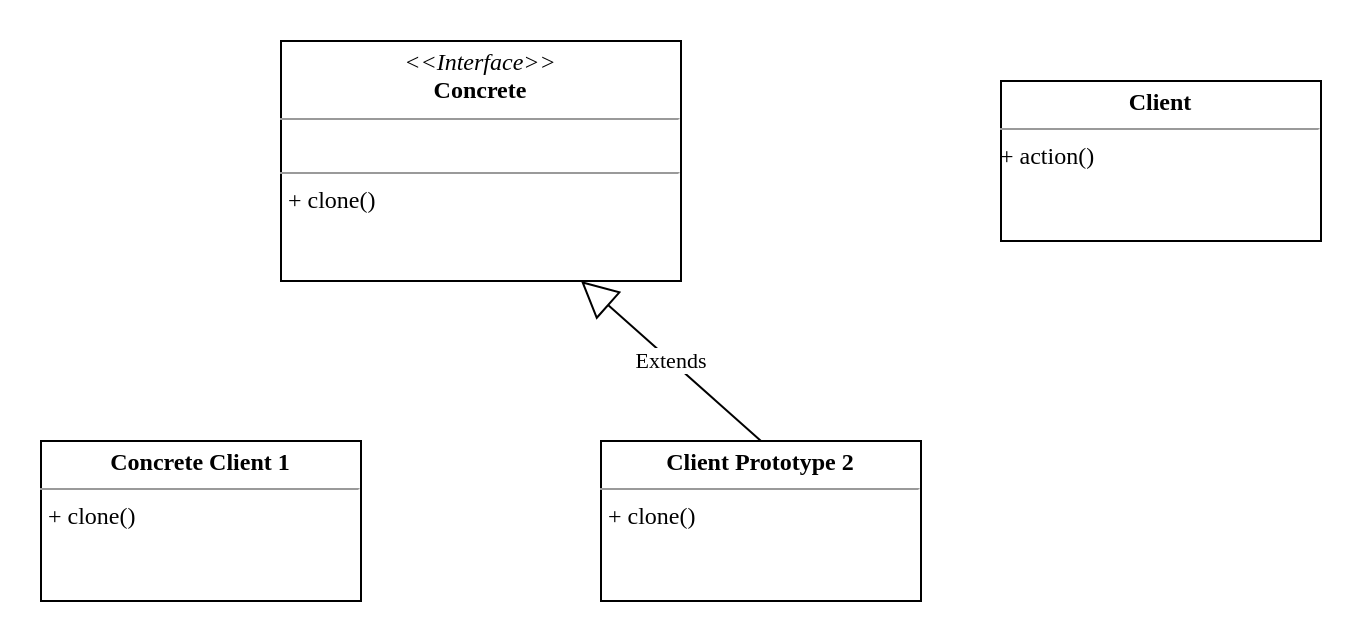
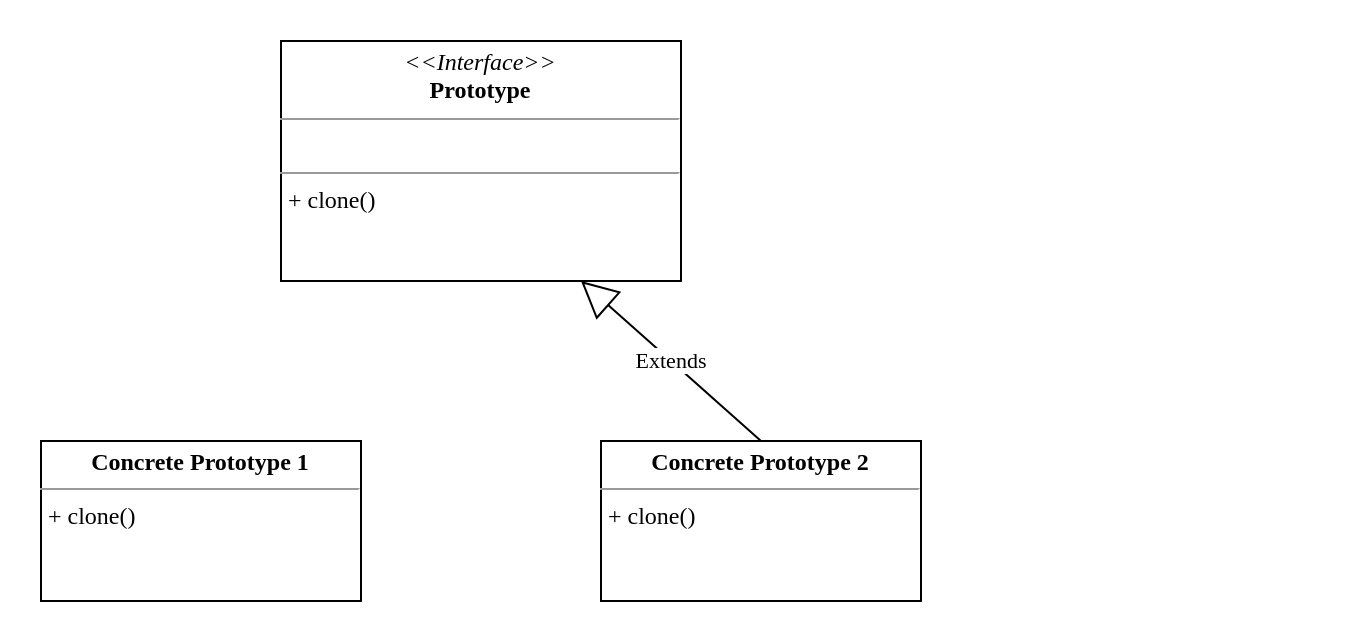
(368, 84) -> (368, 84)
(1161, 161) -> none
(143, 470) -> (169, 470)
(709, 470) -> (729, 470)
